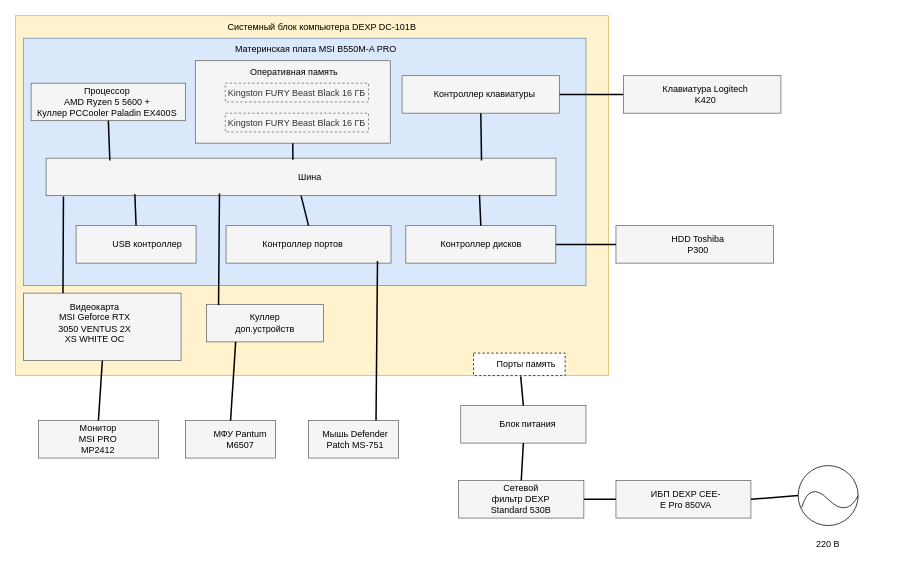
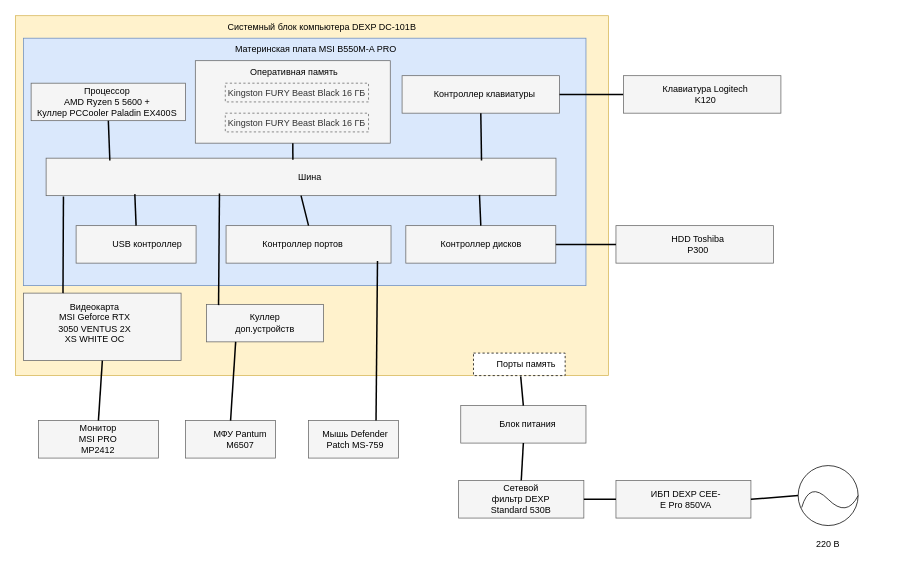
(706, 94) -> (706, 94)
(356, 439) -> (356, 439)
